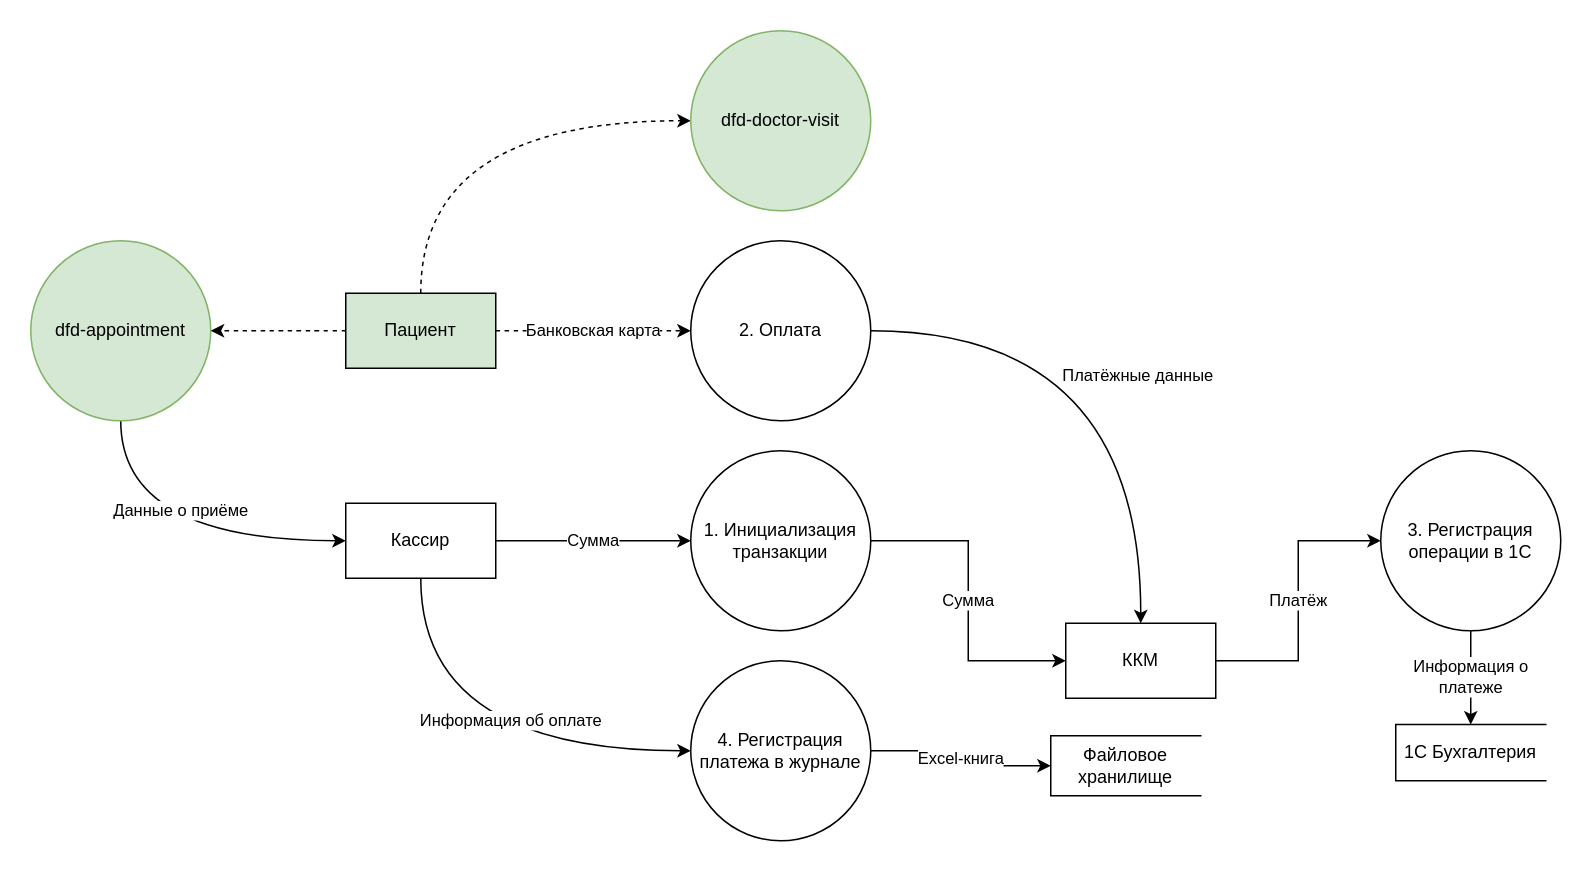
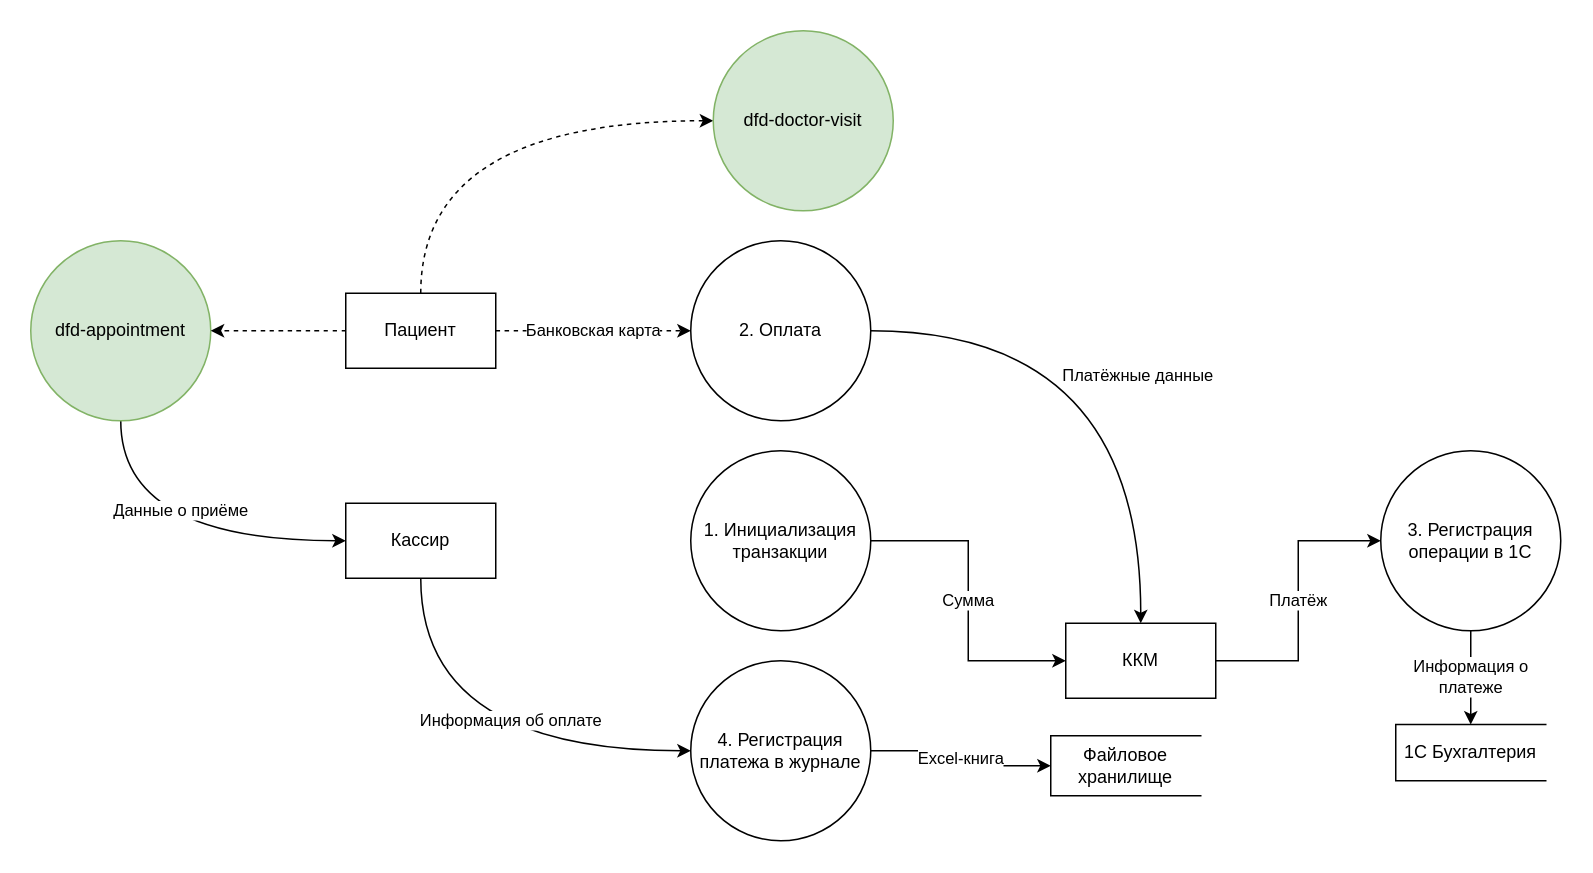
(781, 121) -> (803, 121)
(421, 331) -> (421, 331)
(588, 541) -> none
